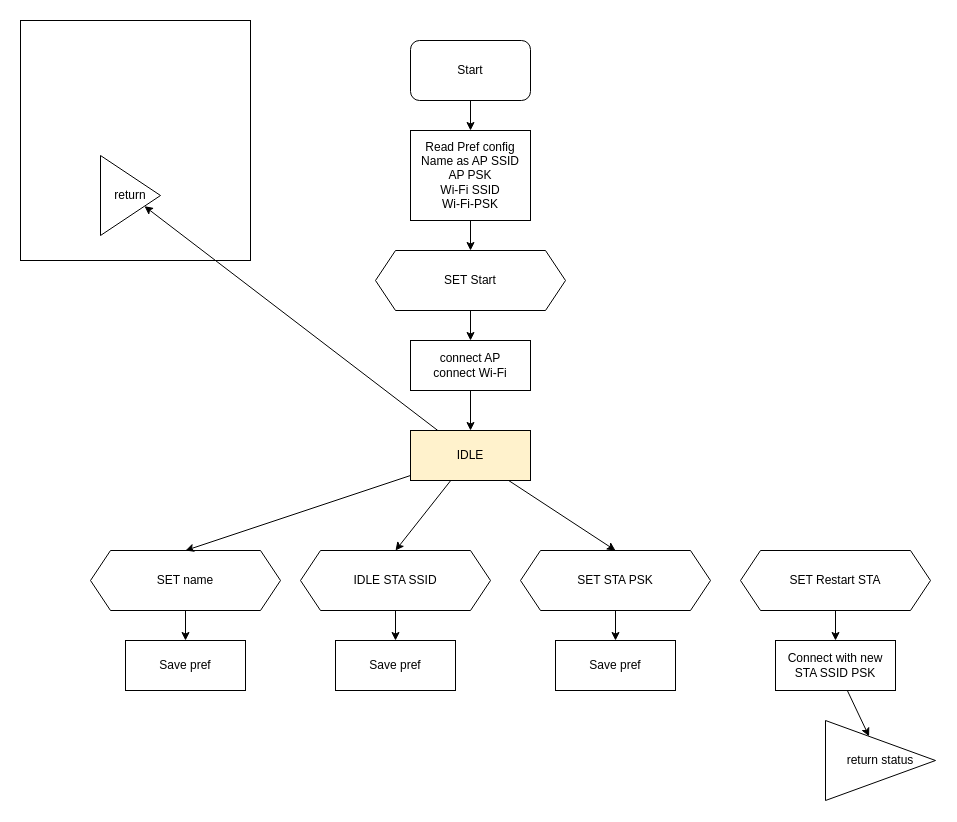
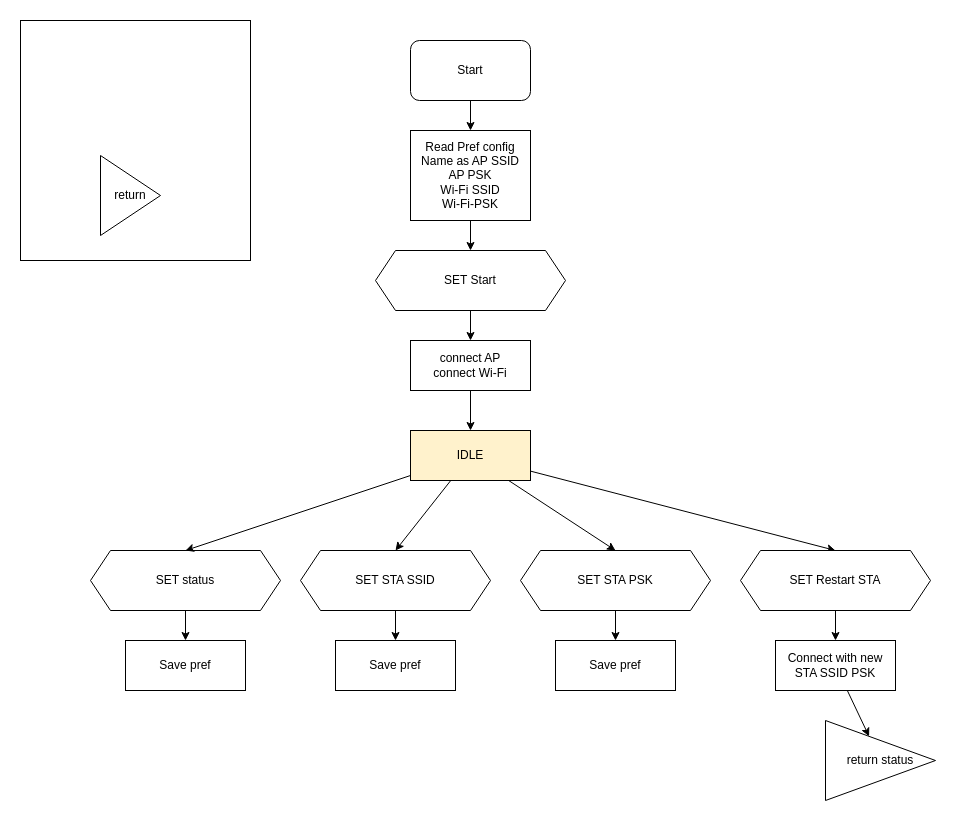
(294, 320) -> (680, 510)
(186, 581) -> (186, 581)
(396, 581) -> (396, 581)
